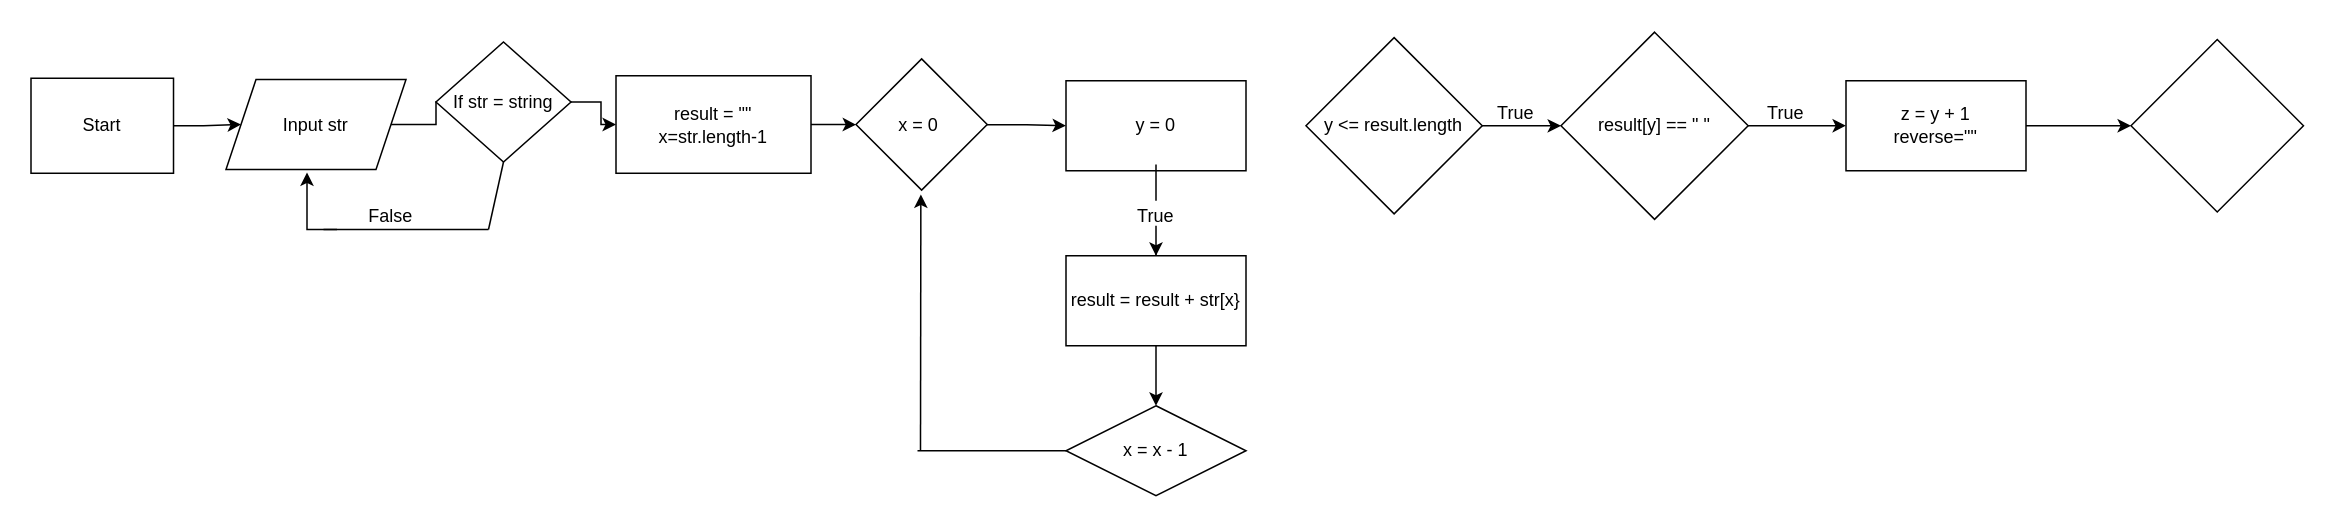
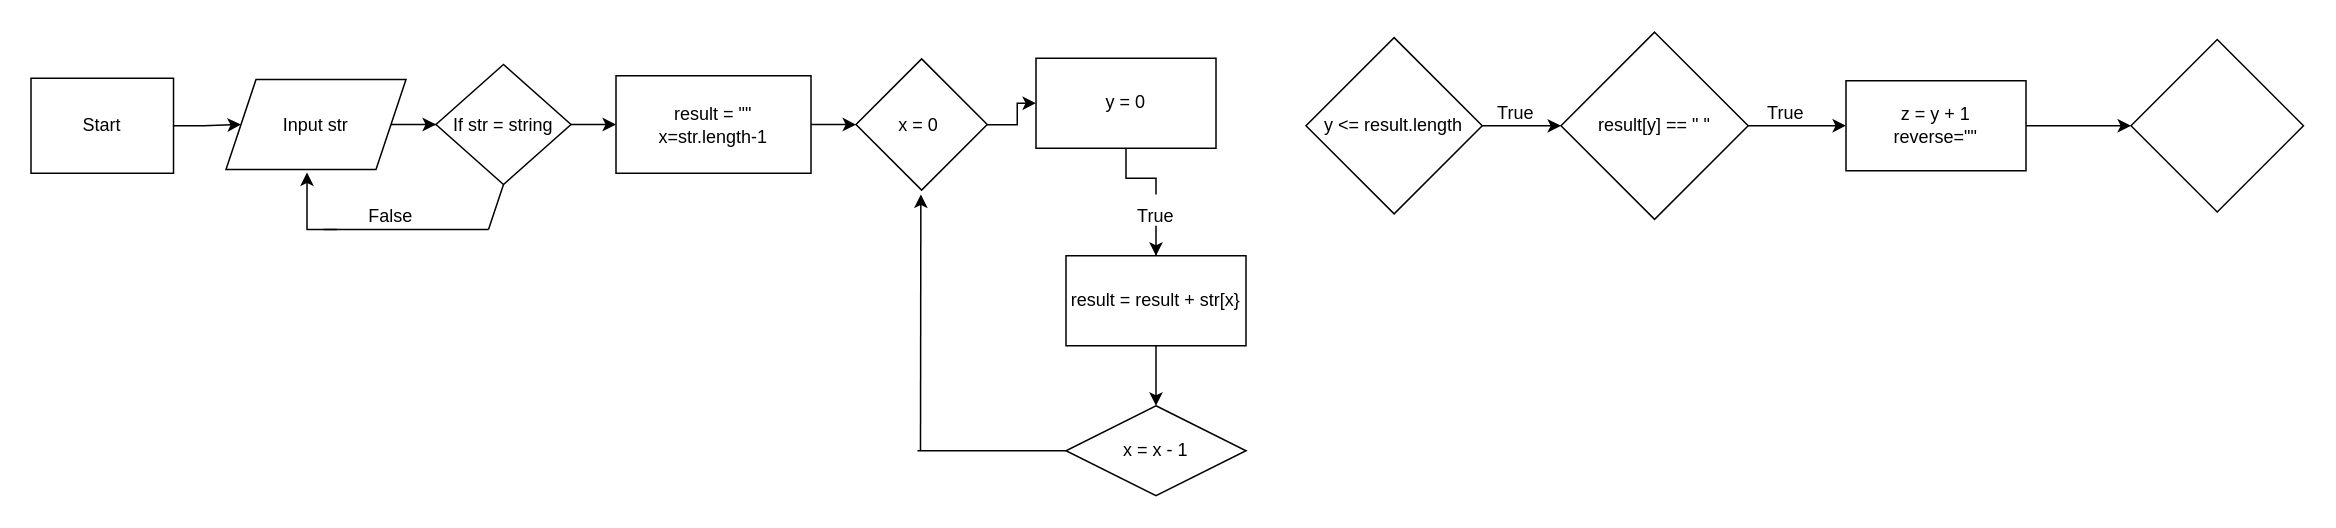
(503, 102) -> (503, 125)
(1156, 126) -> (1126, 103)
